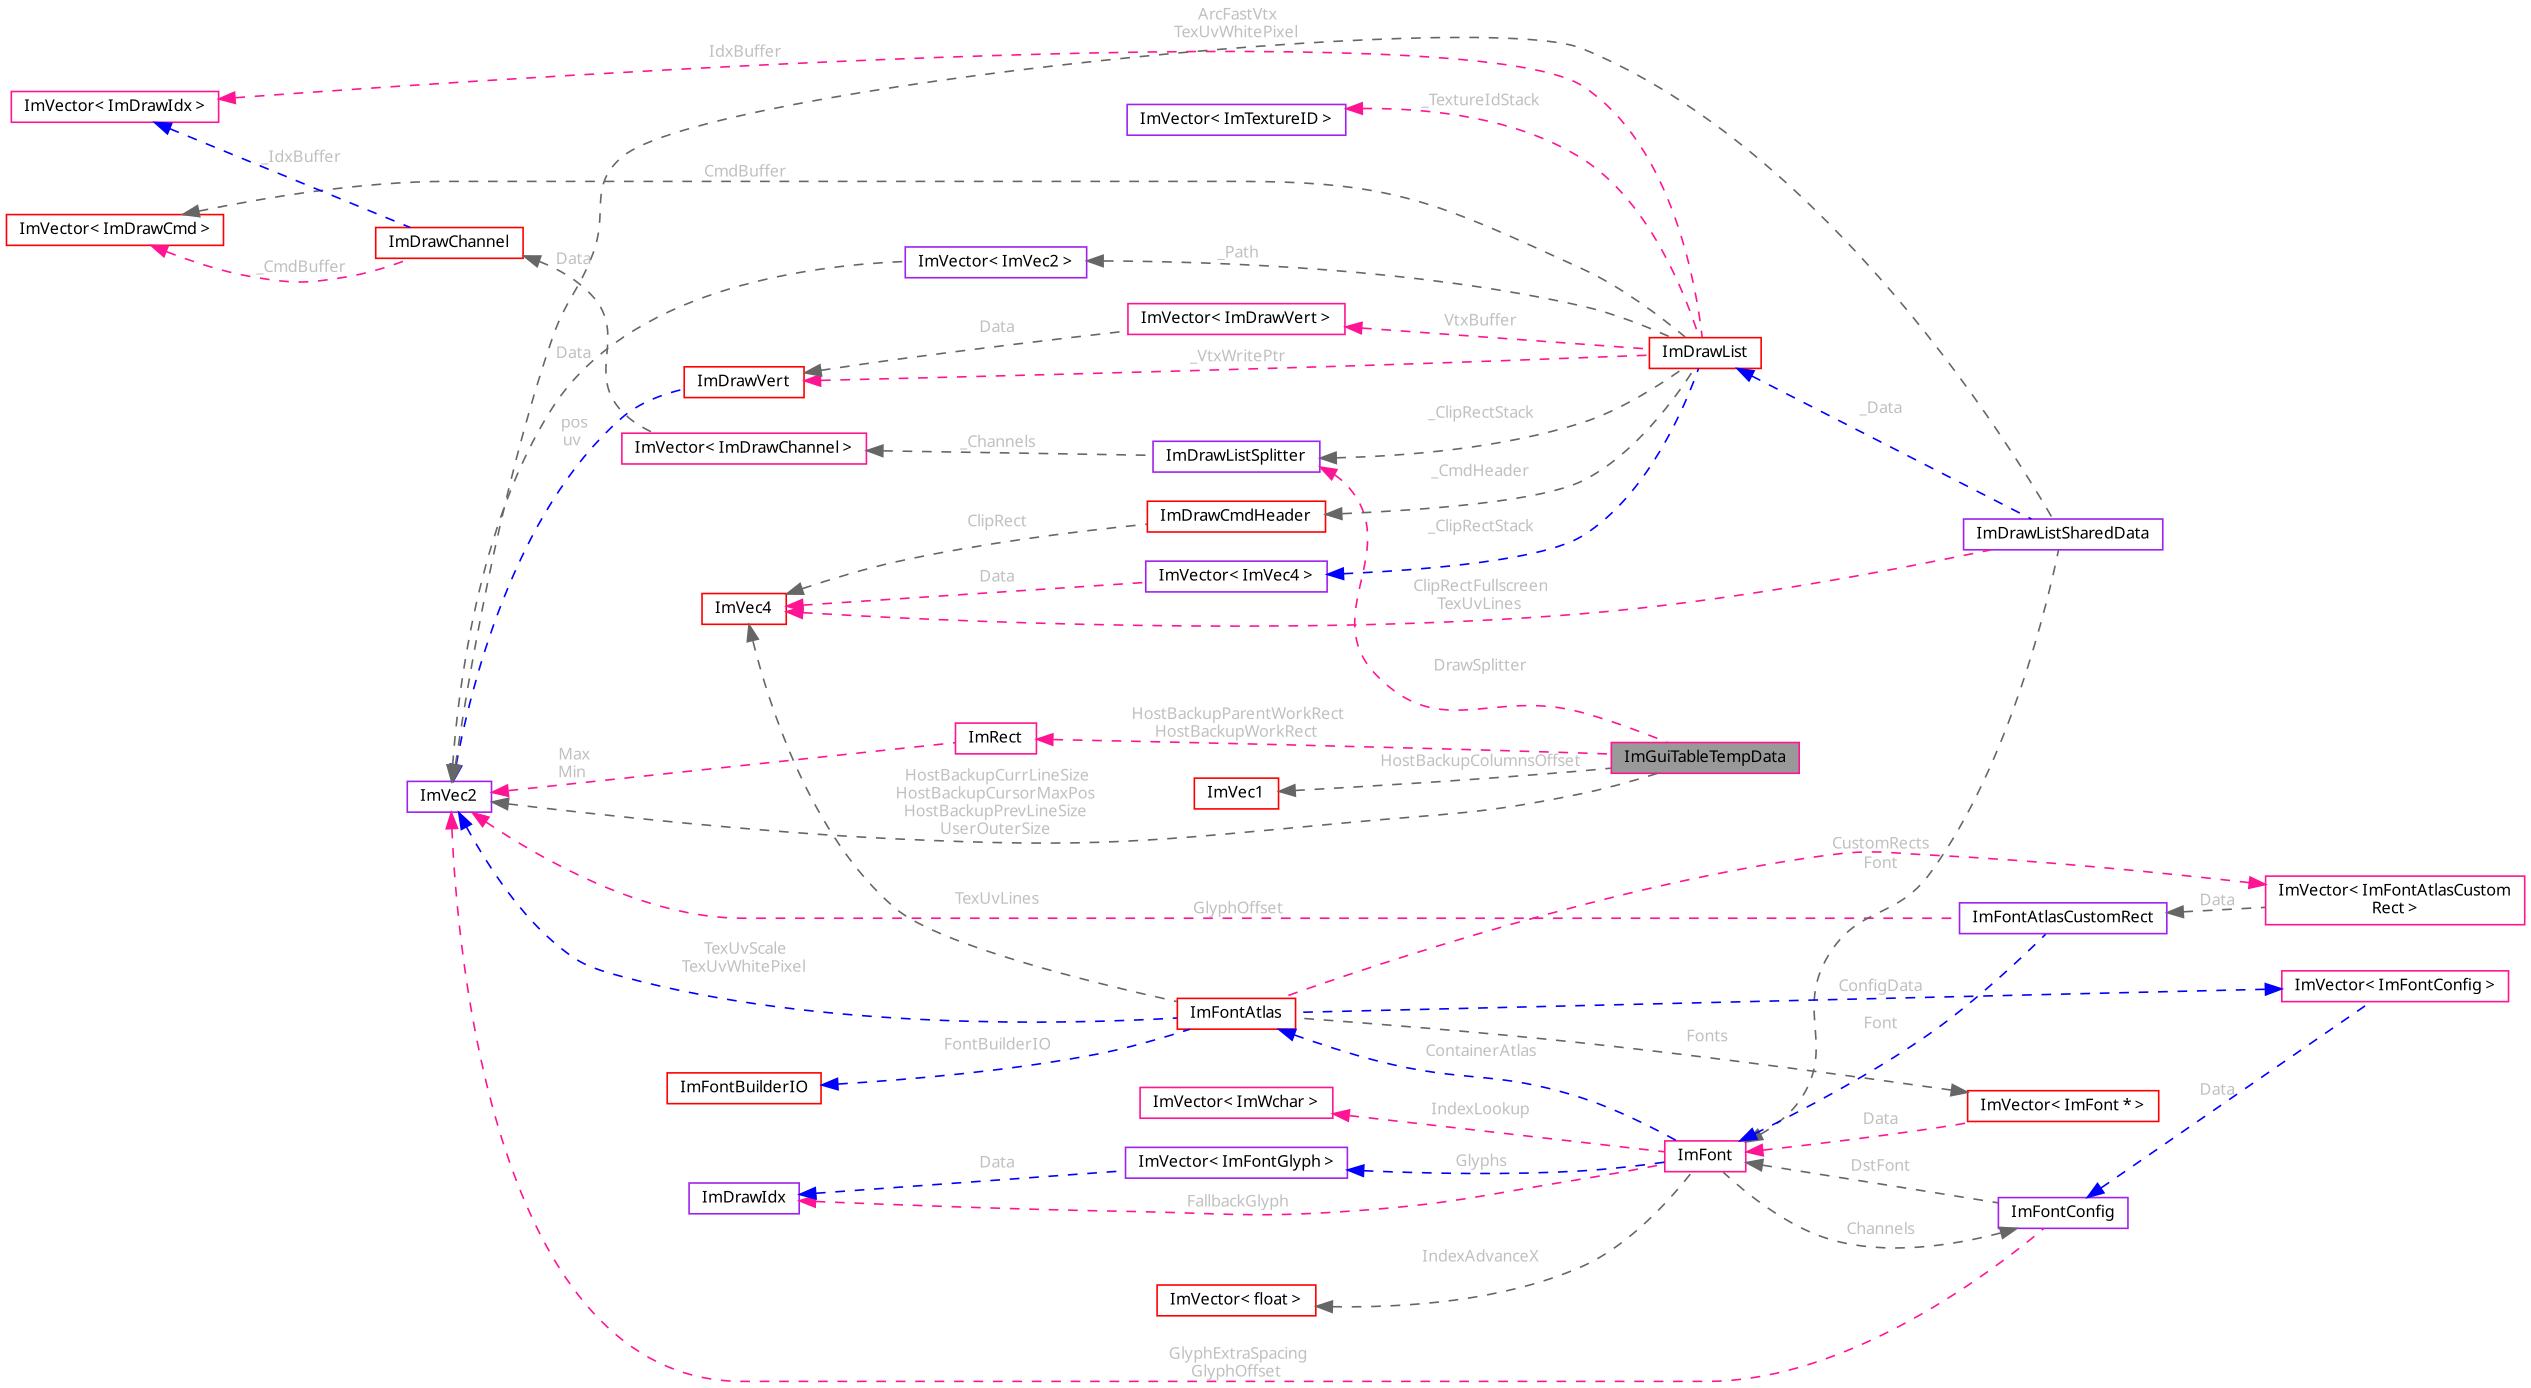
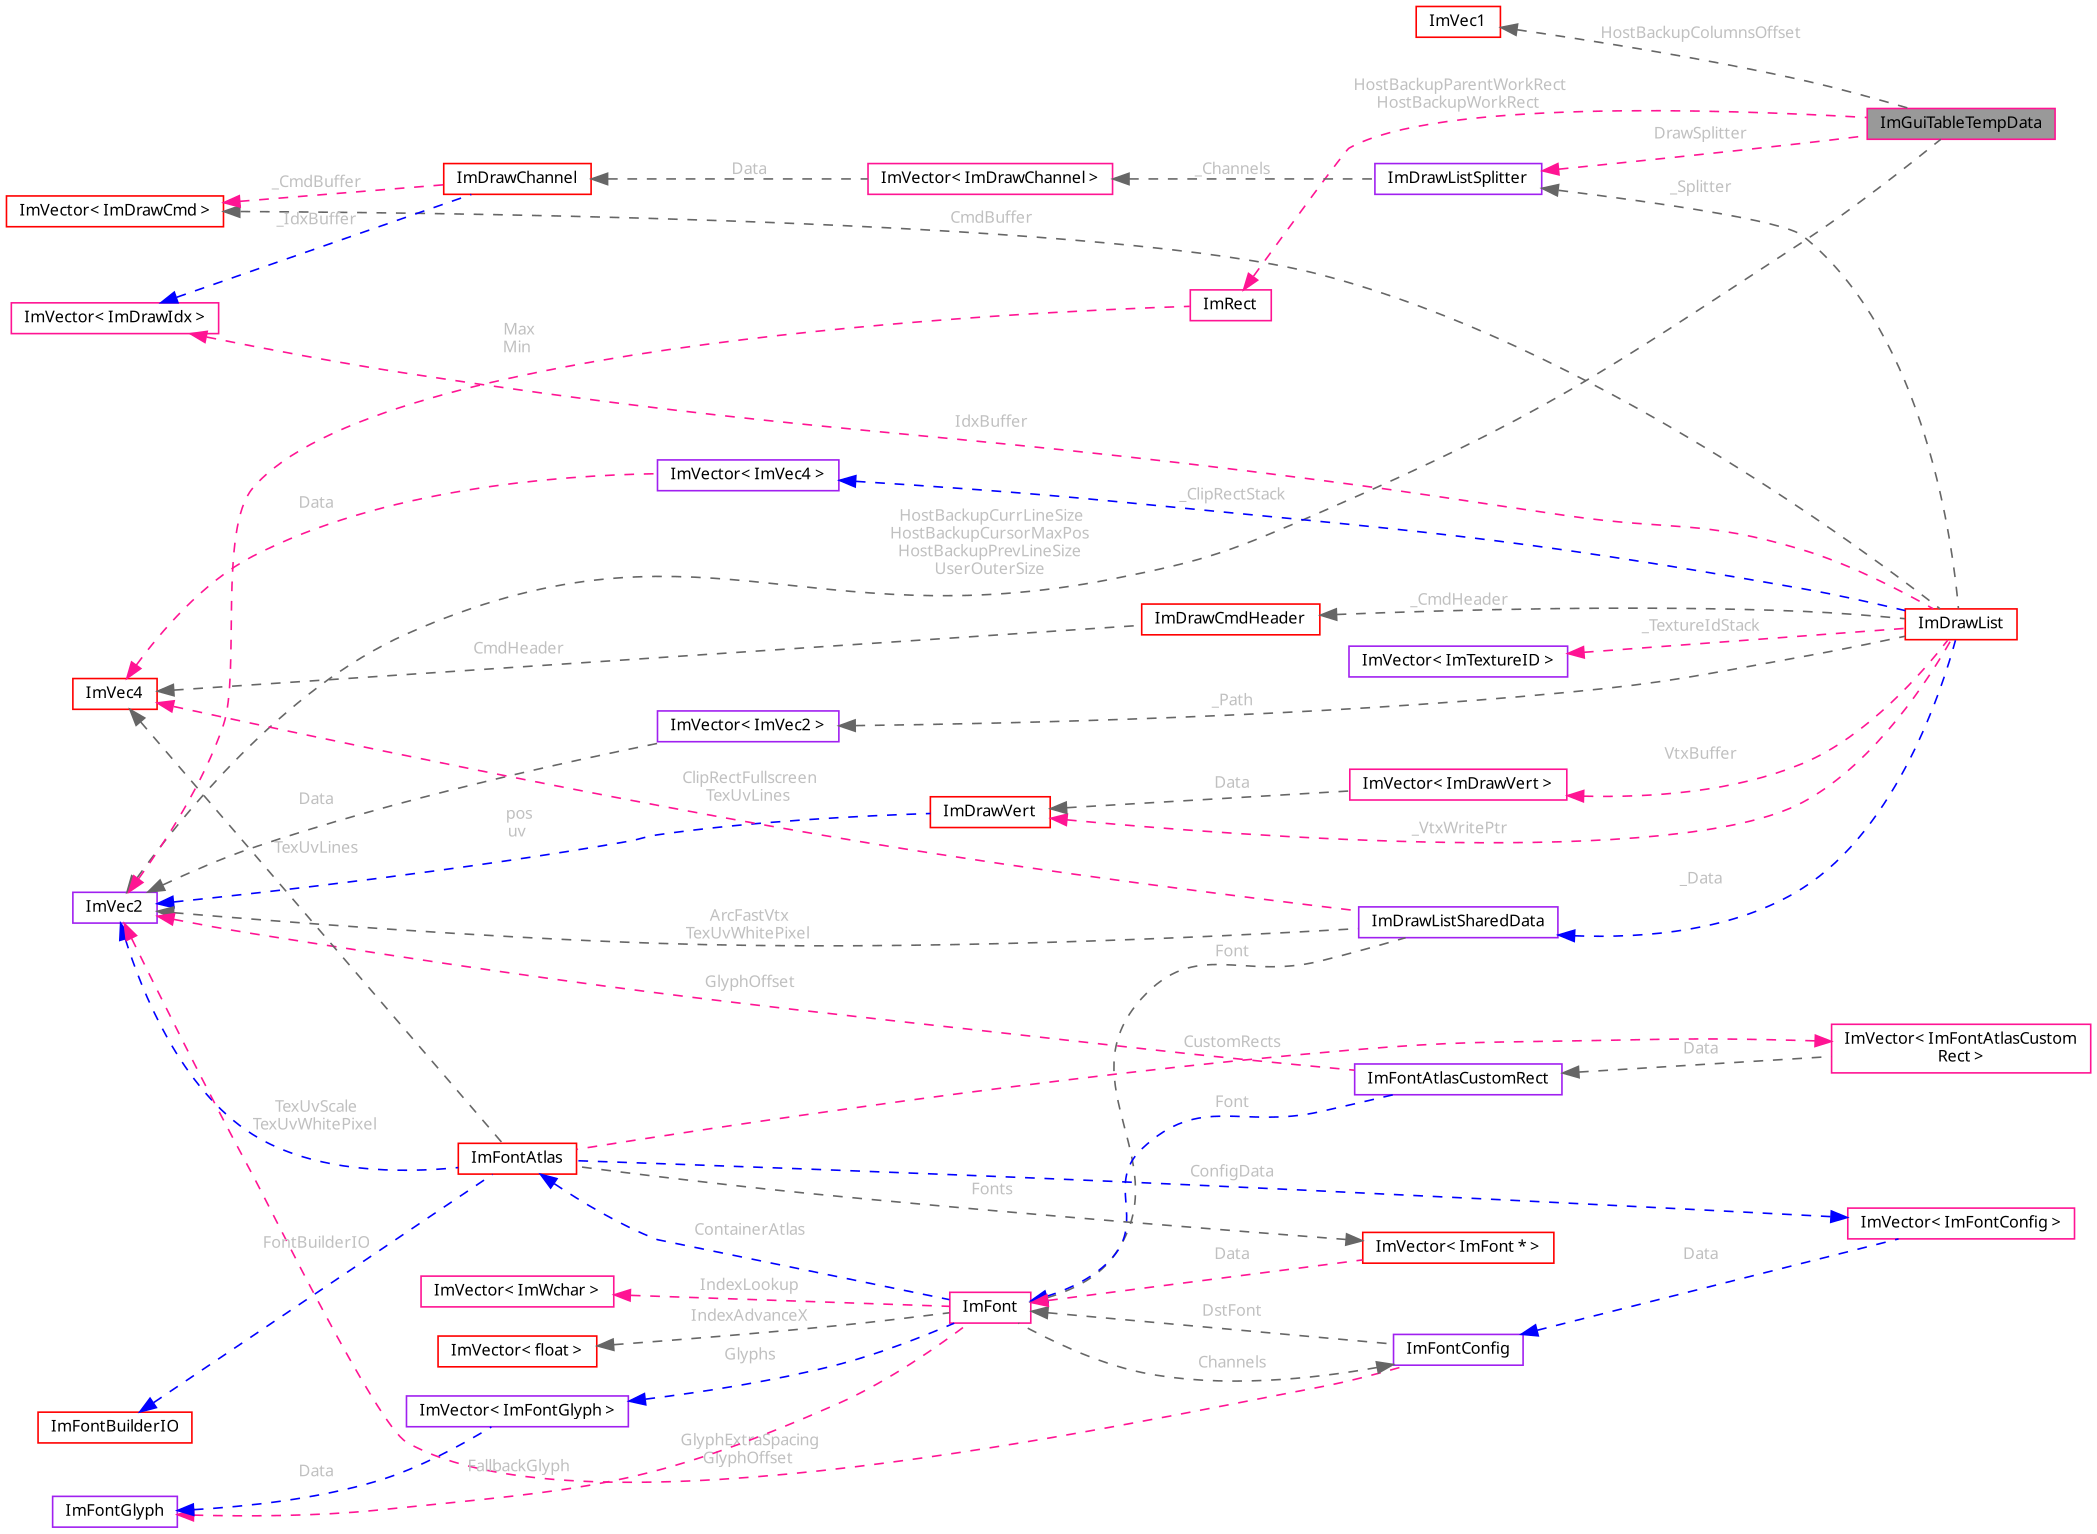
(1479, 414) -> (1700, 188)
(1892, 447) -> (1826, 869)
(996, 522) -> (517, 649)
(744, 1198) -> (115, 1512)
